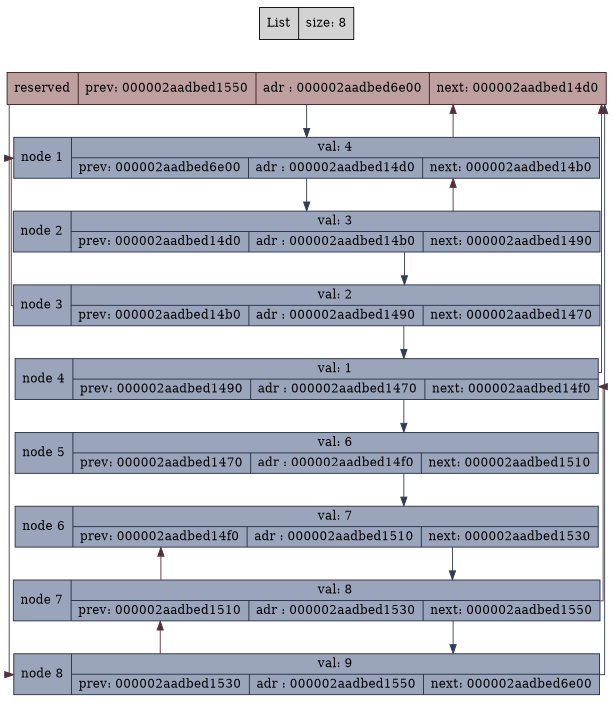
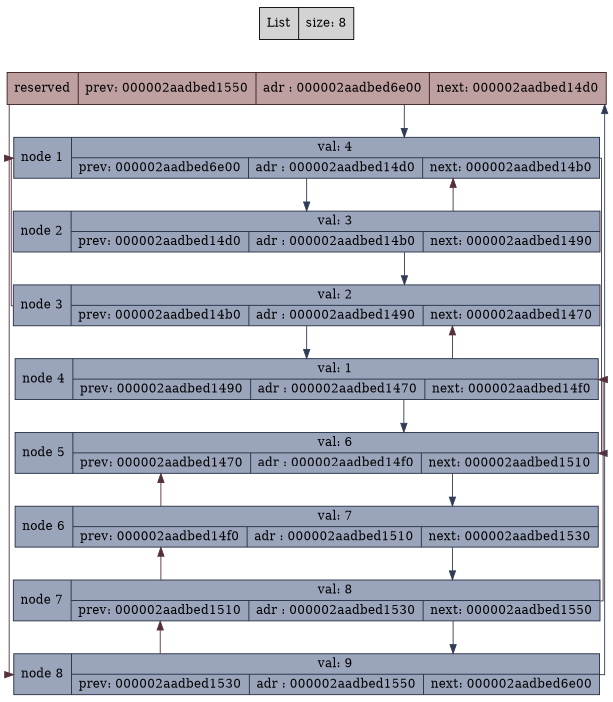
(453, 125) -> (602, 305)
(602, 245) -> (452, 347)
none -> (161, 494)
